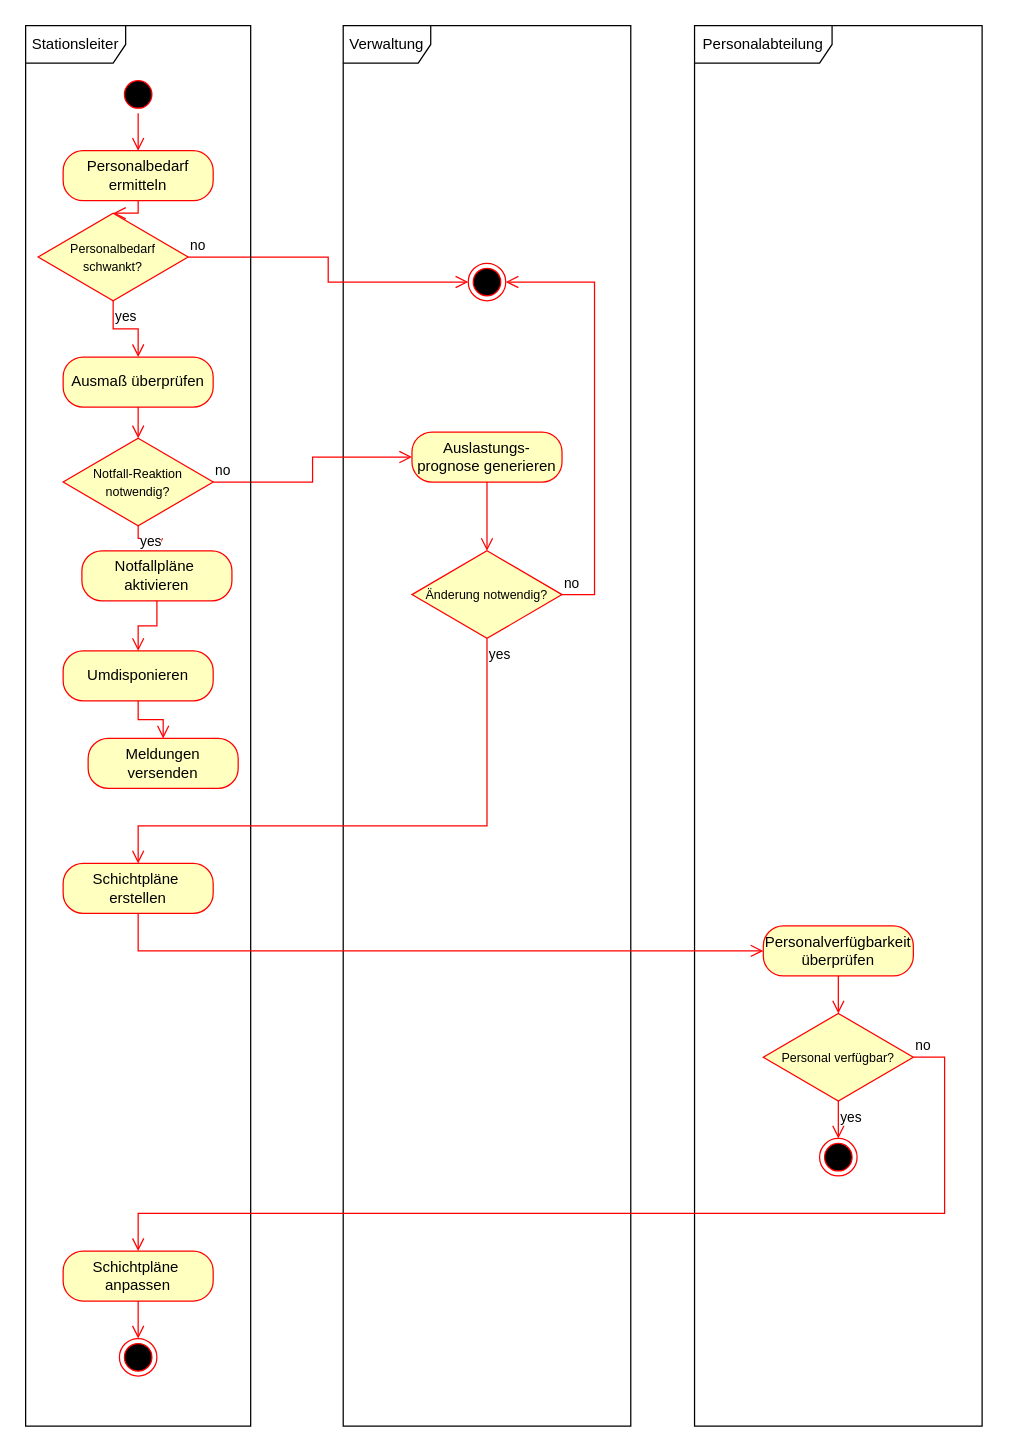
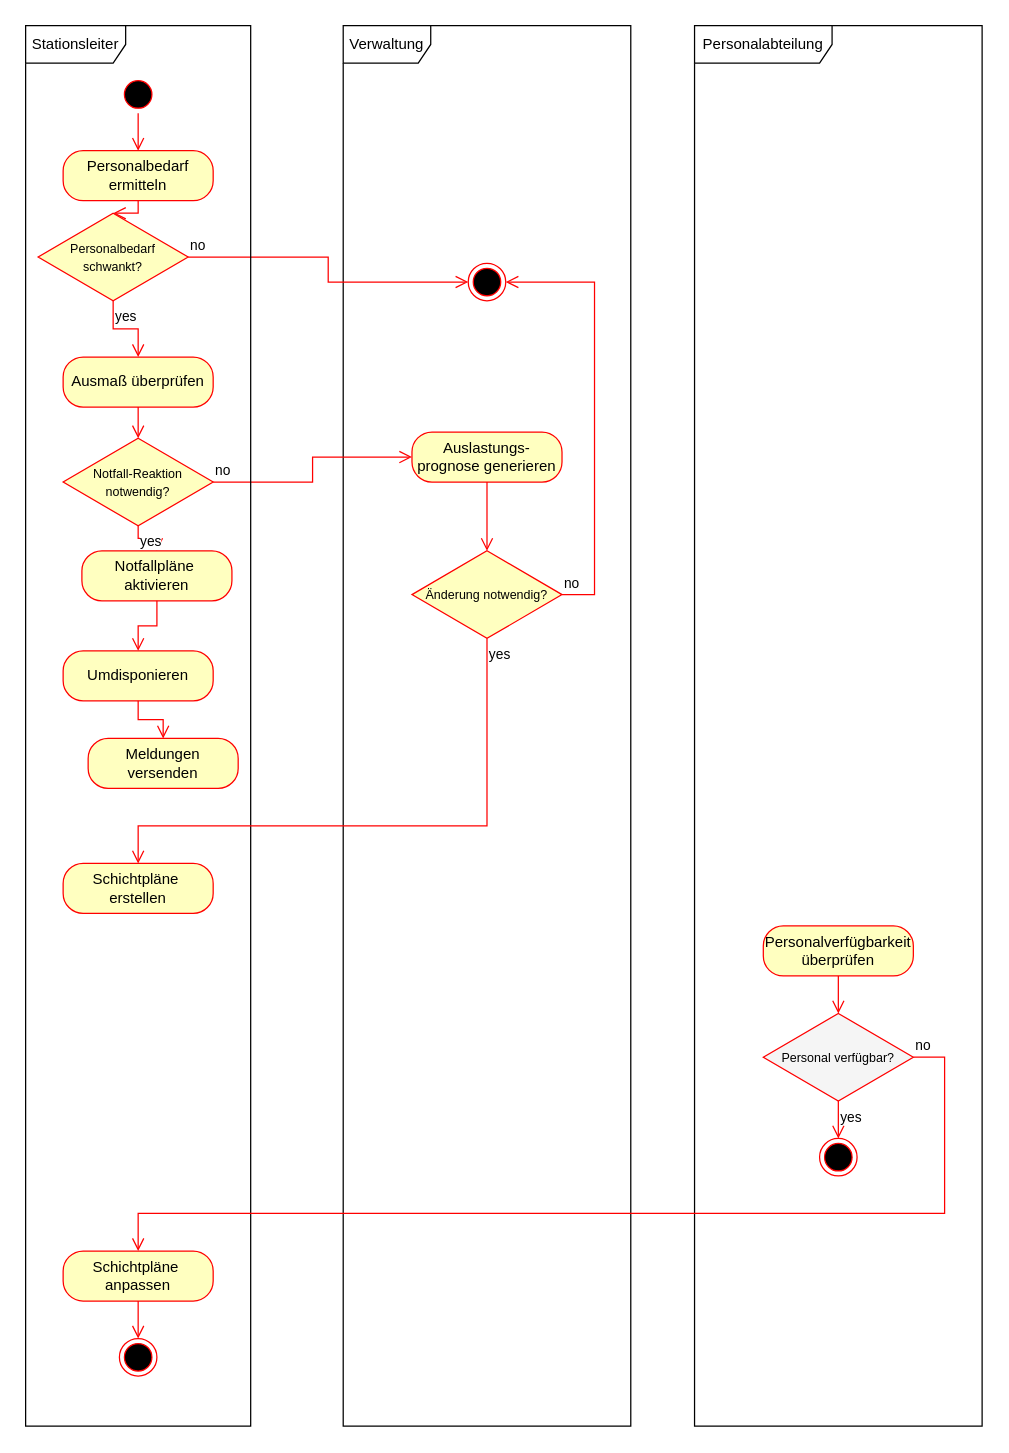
(430, 951) -> none
(838, 1057) -> (838, 1057)
